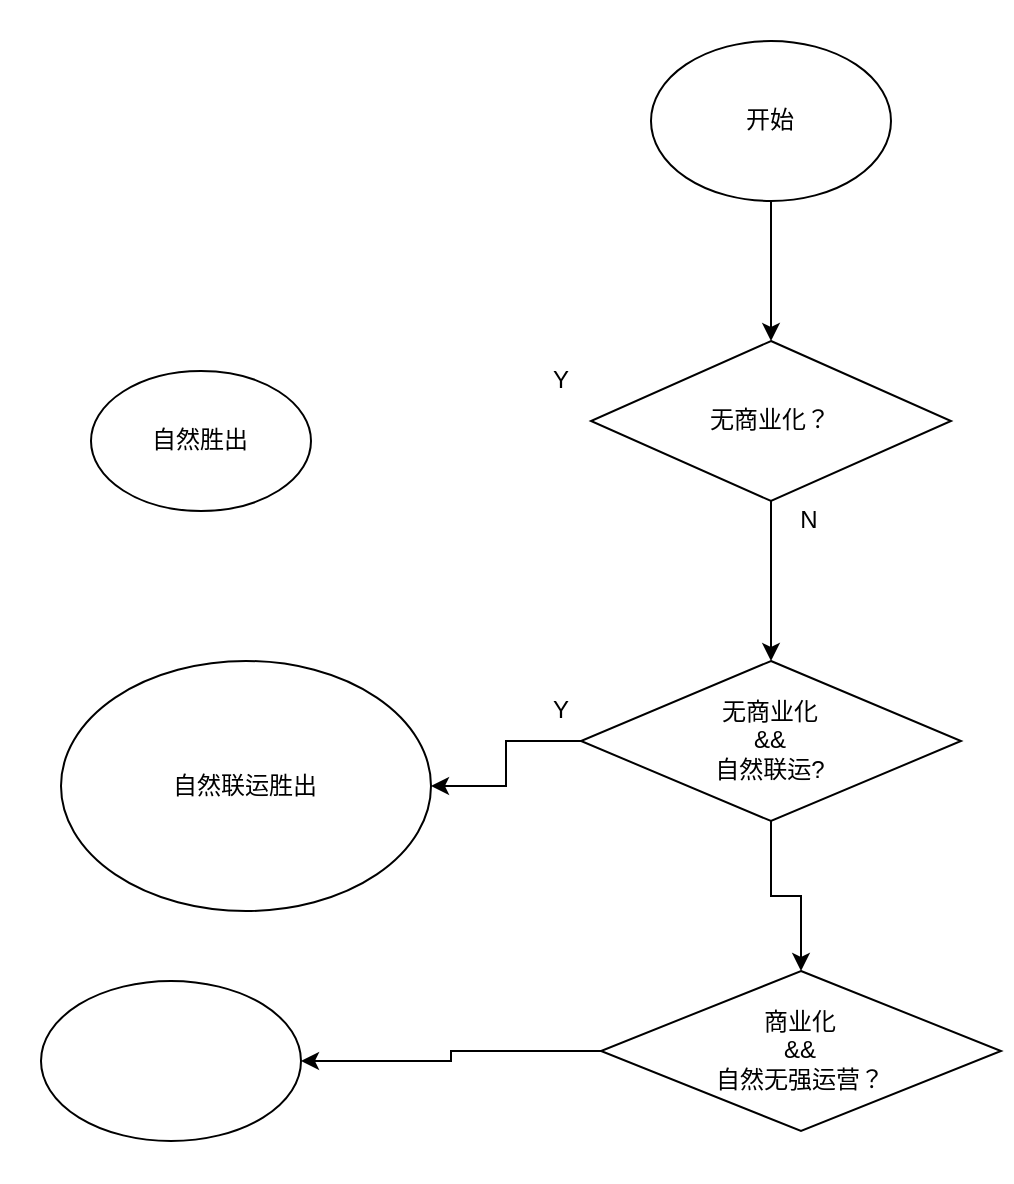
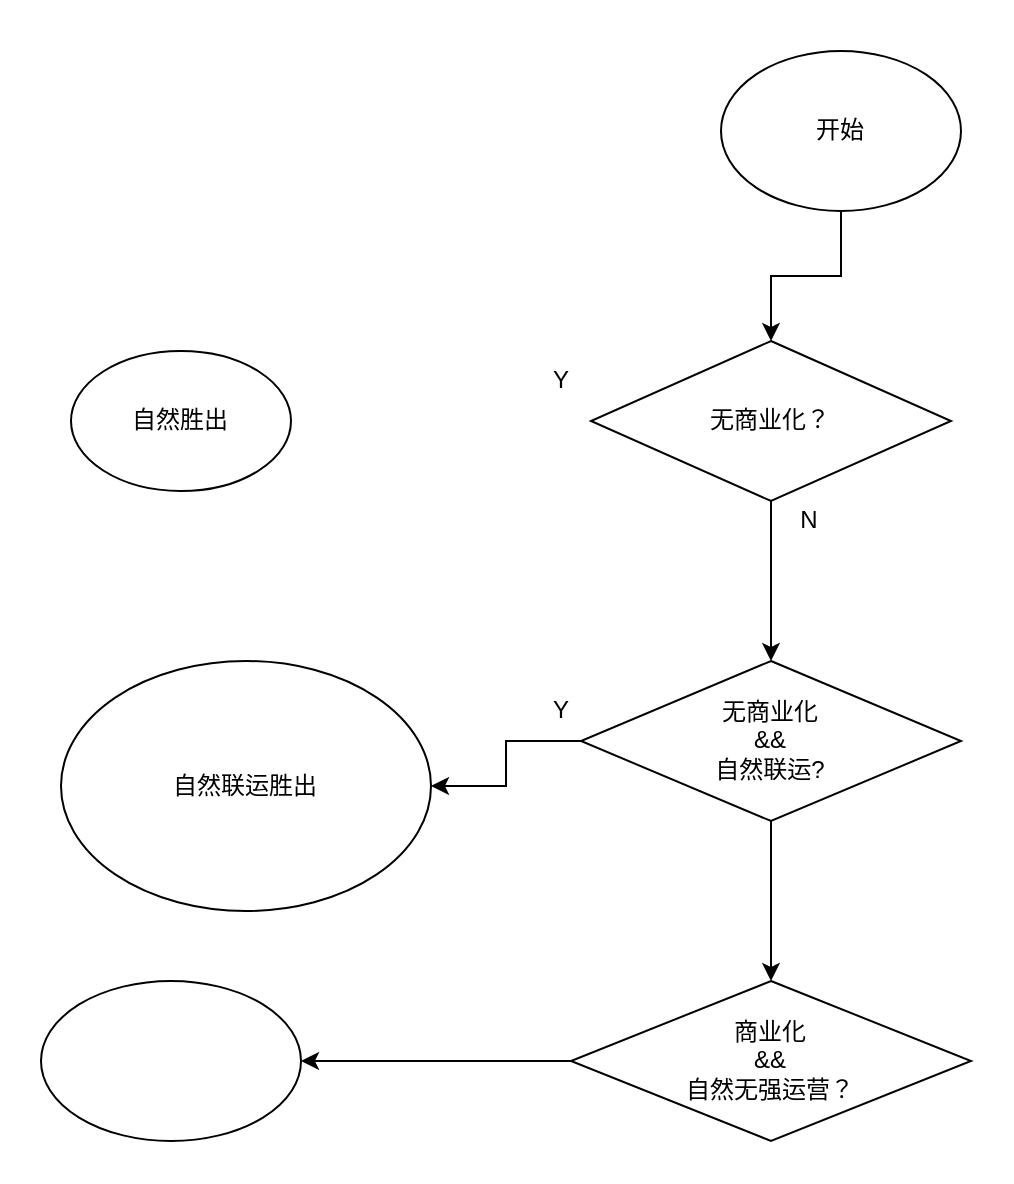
(771, 121) -> (841, 131)
(201, 441) -> (181, 421)
(801, 1051) -> (771, 1061)
